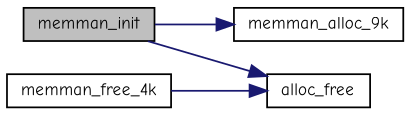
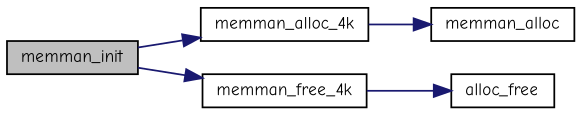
(319, 24) -> (285, 24)
none -> (503, 24)
(199, 56) -> (162, 72)
